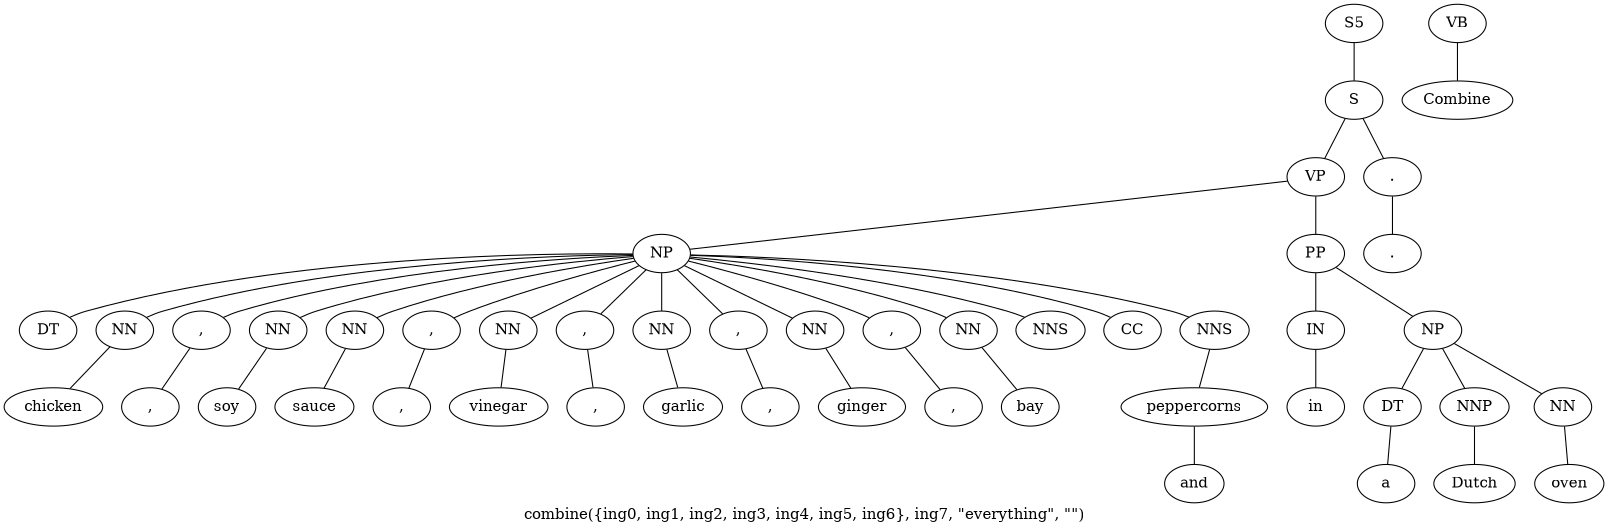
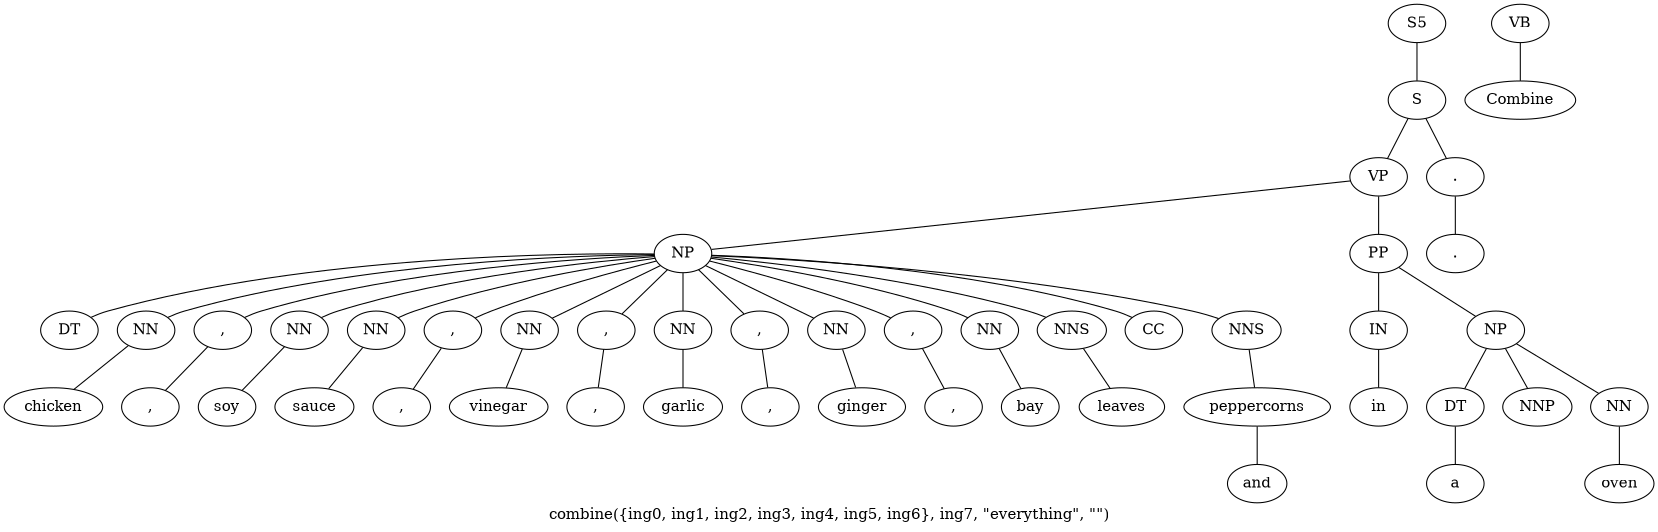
none -> (1122, 407)
(1474, 484) -> none
